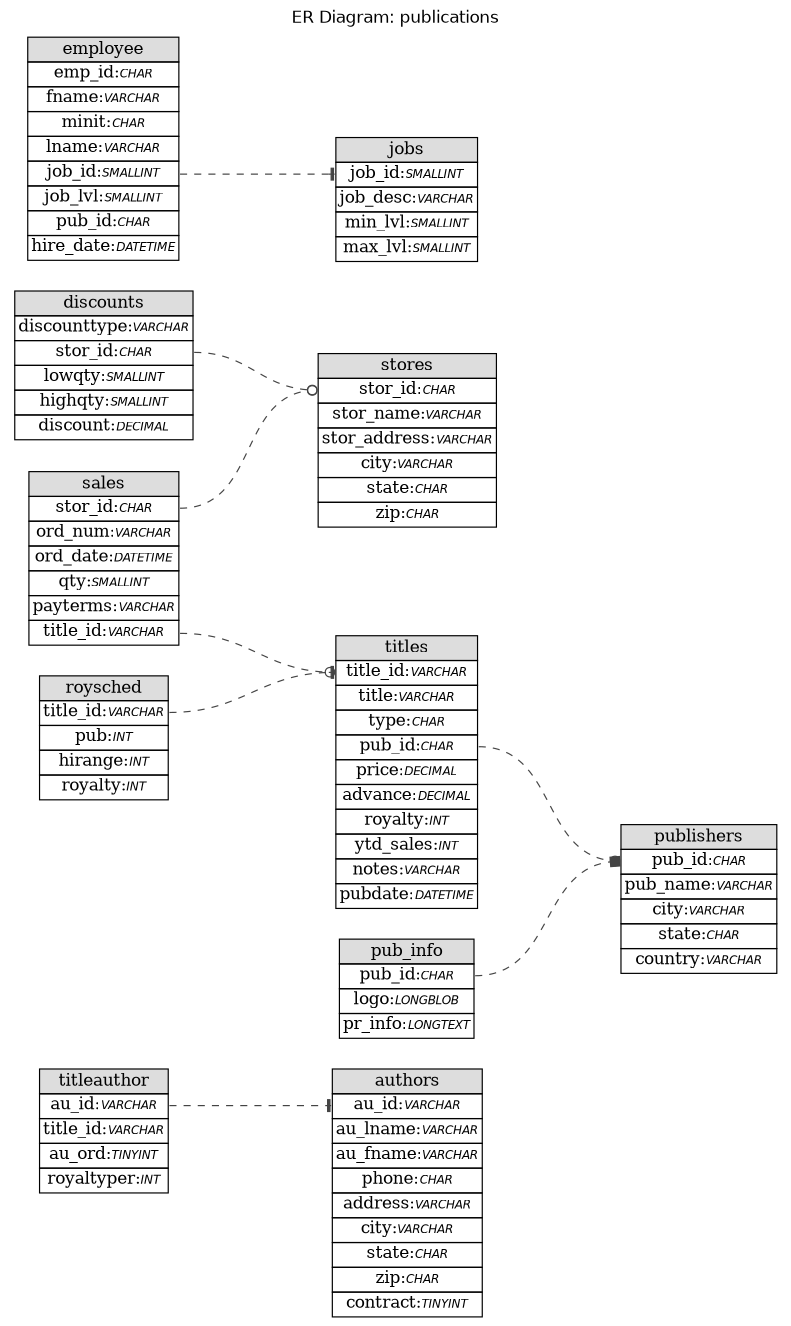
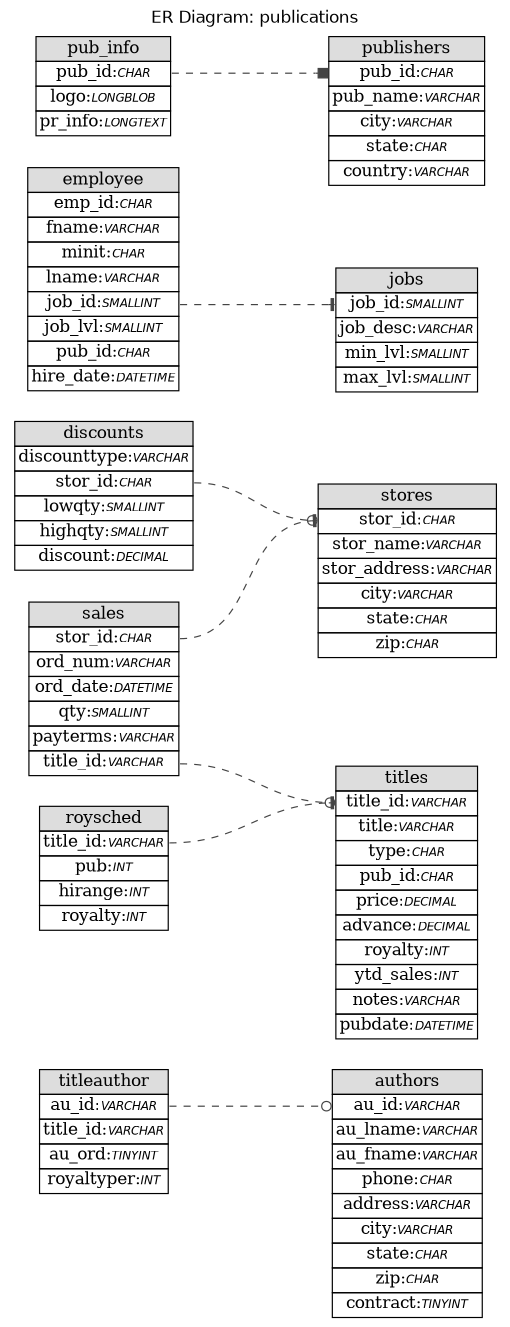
(246, 454) -> (247, 582)
(547, 800) -> none
(247, 1106) -> (245, 1106)
